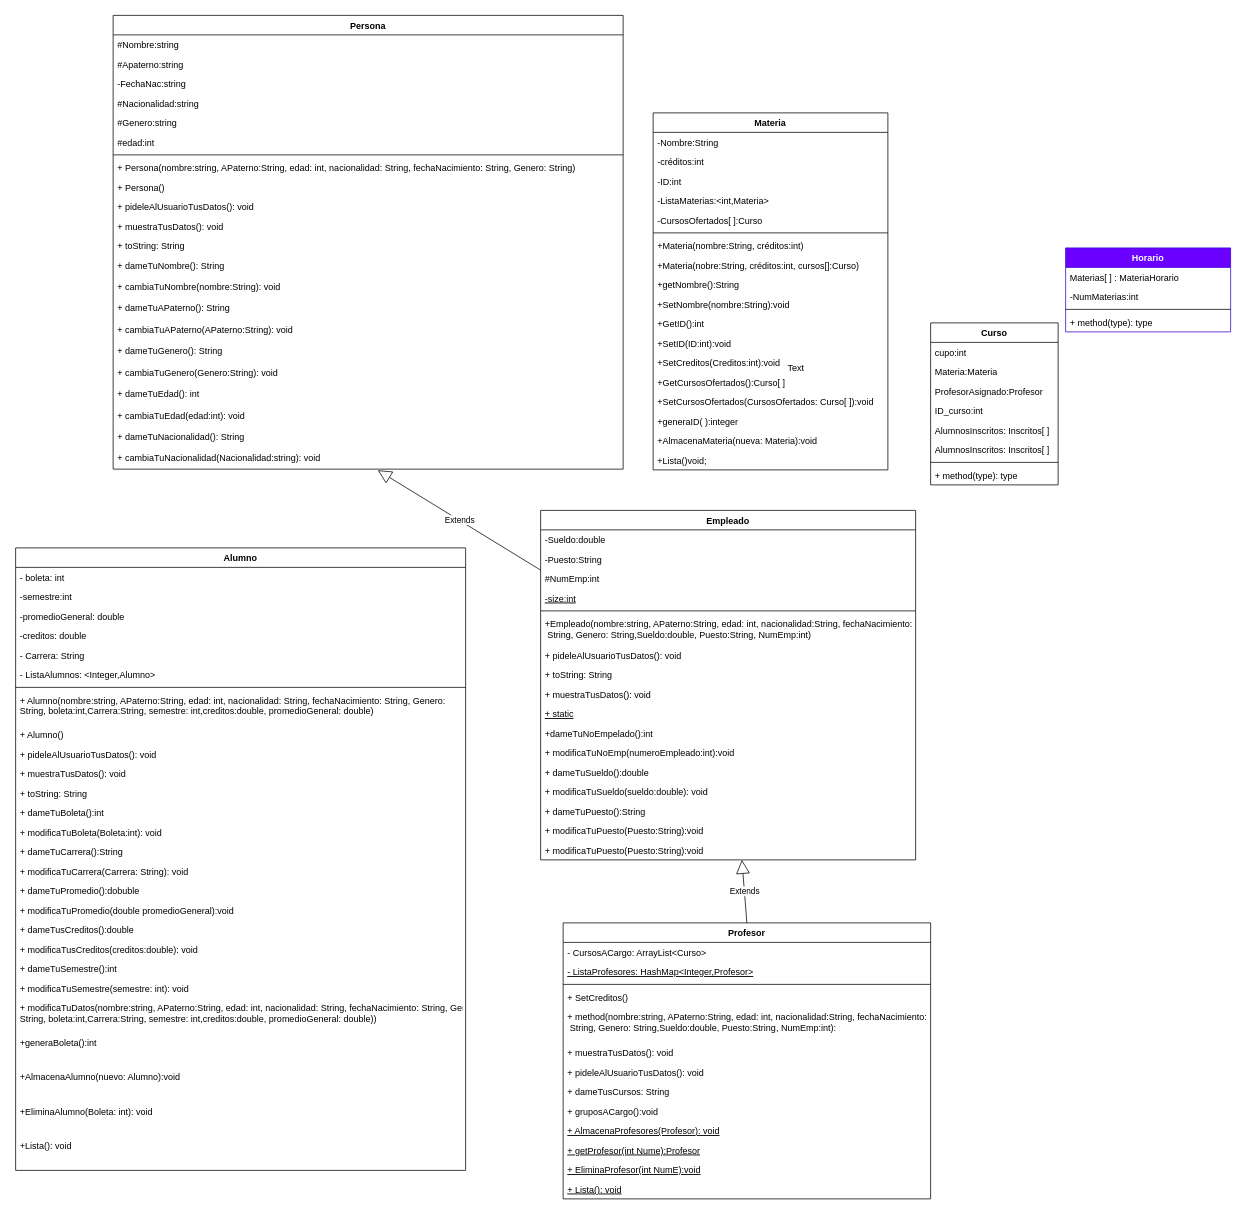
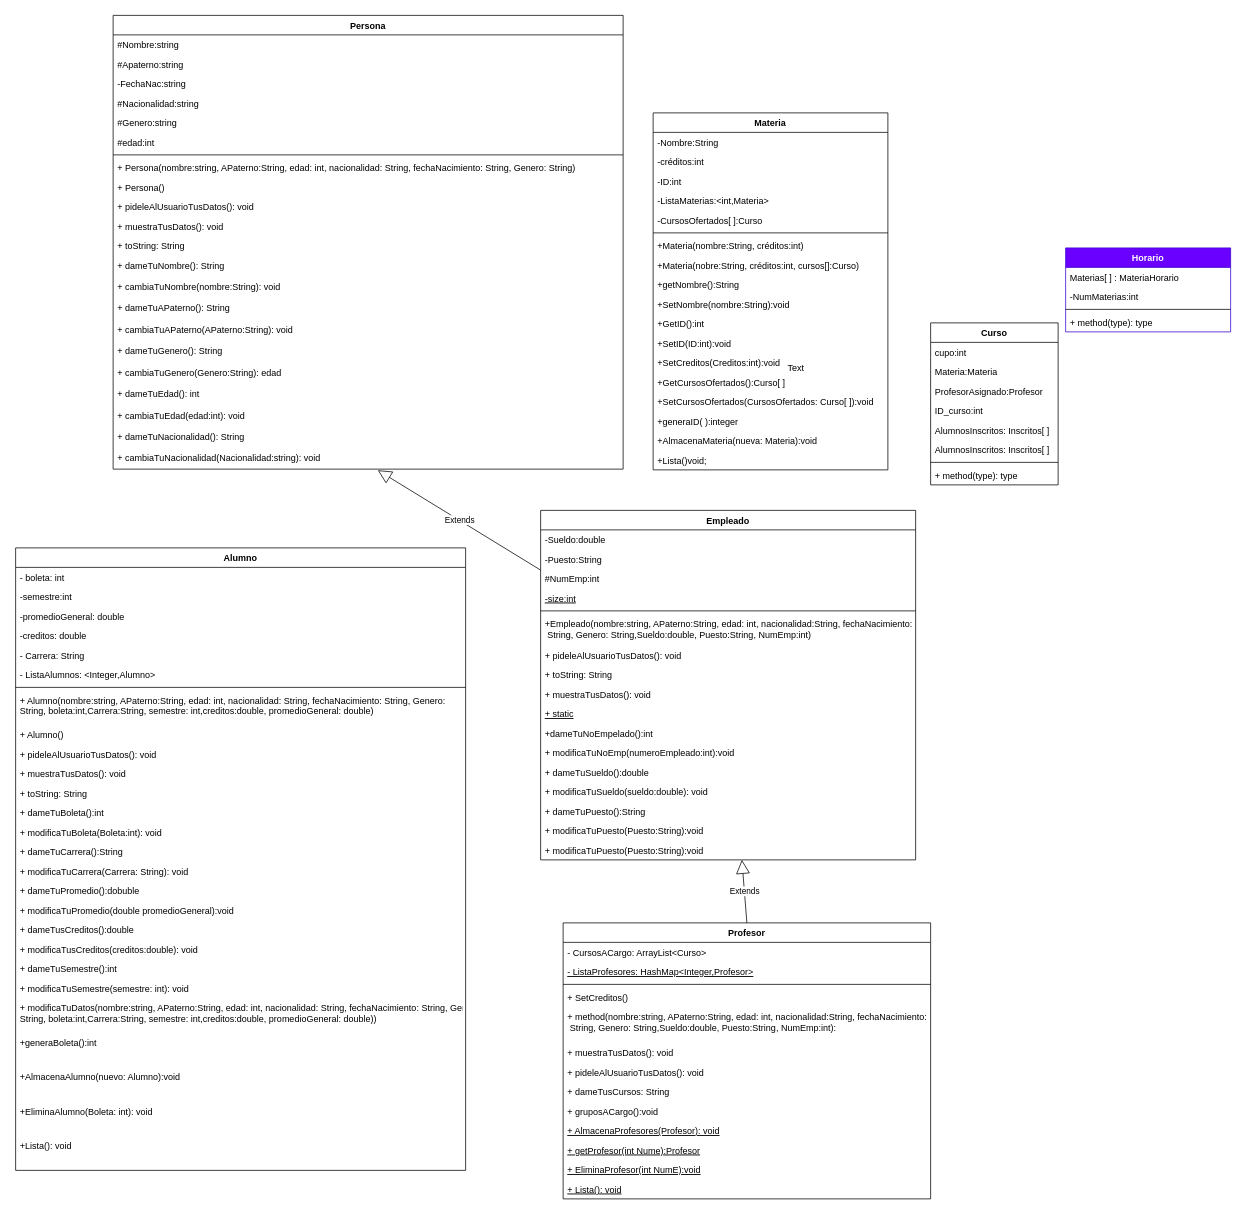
(202, 373) -> (203, 373)
